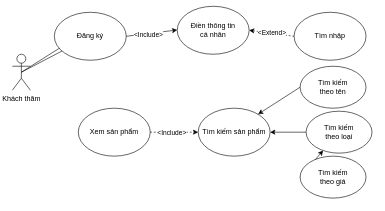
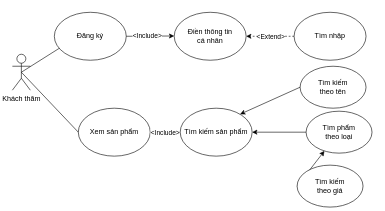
(213, 30) -> (210, 36)
(47, 59) -> (51, 104)
(234, 132) -> (216, 132)
(339, 132) -> (339, 132)
(333, 177) -> (330, 186)
